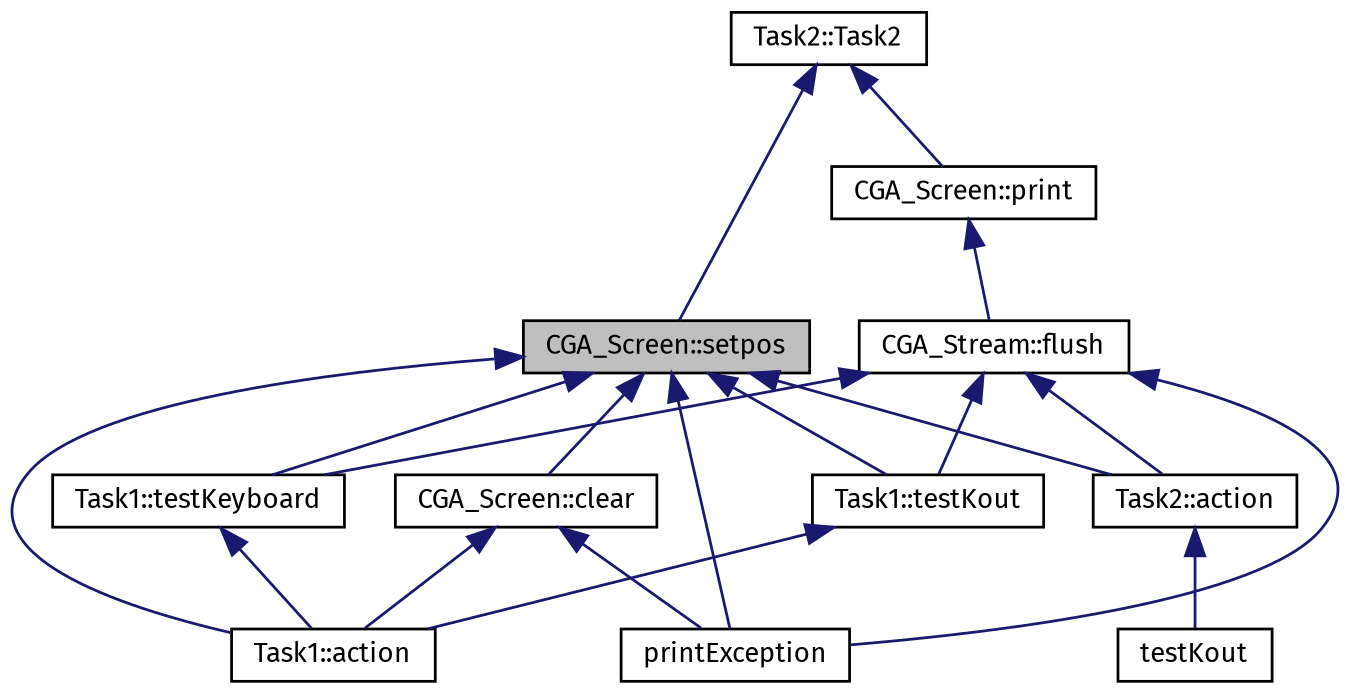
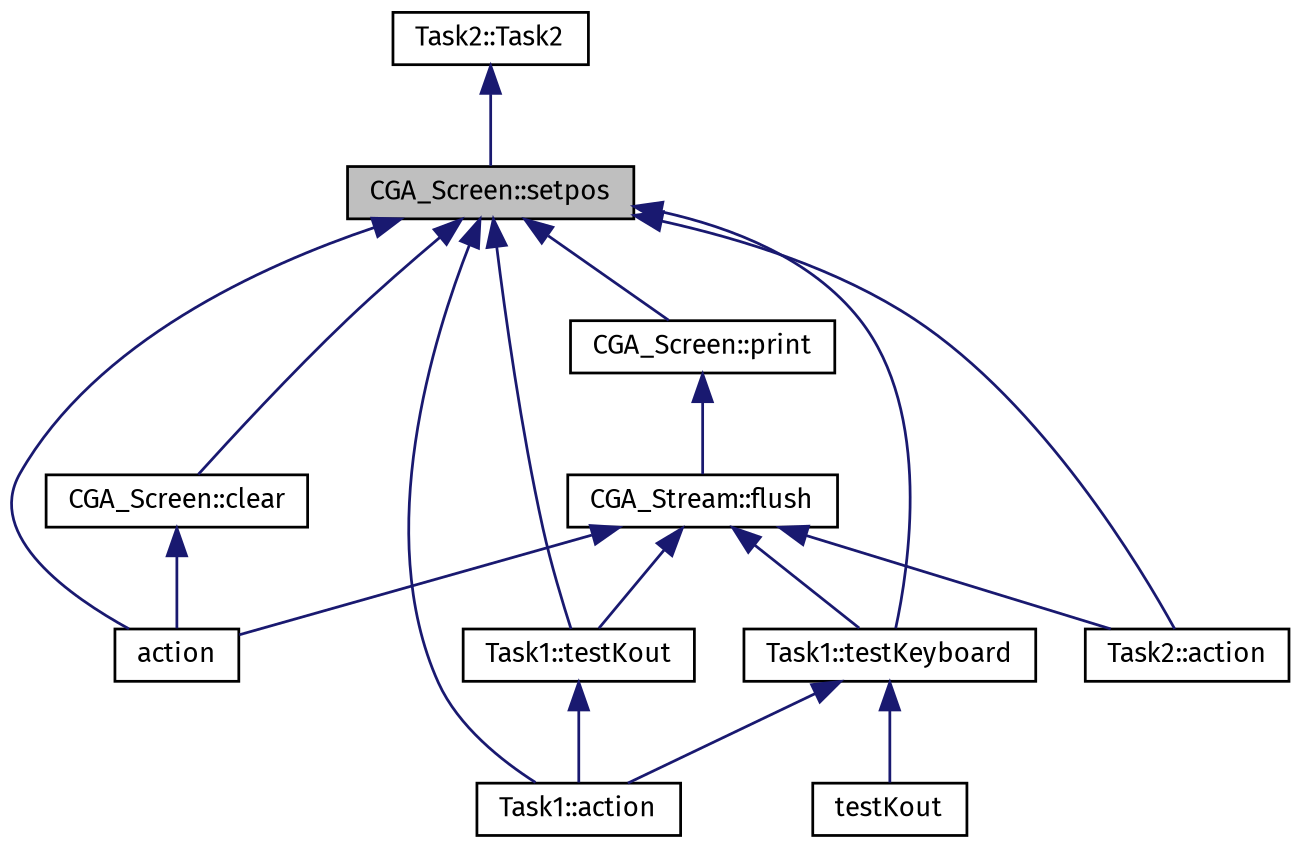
(906, 126) -> (608, 278)
(419, 586) -> none
(1195, 609) -> (890, 747)
(735, 655) -> (177, 655)
